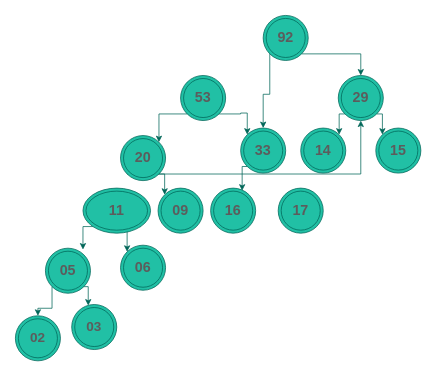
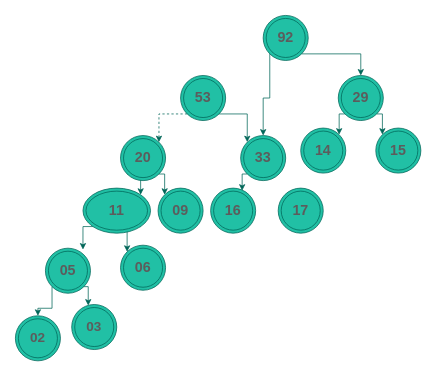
(162, 114) -> (162, 114)
(263, 150) -> (263, 158)
(360, 150) -> (140, 184)
